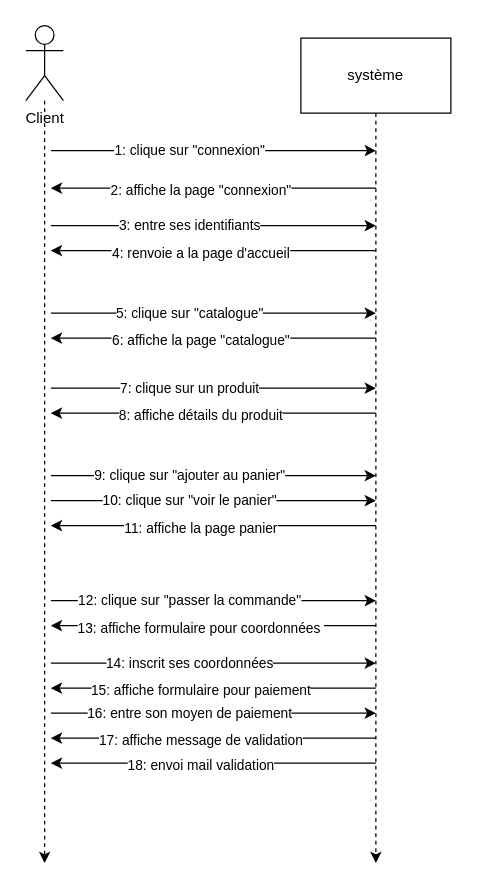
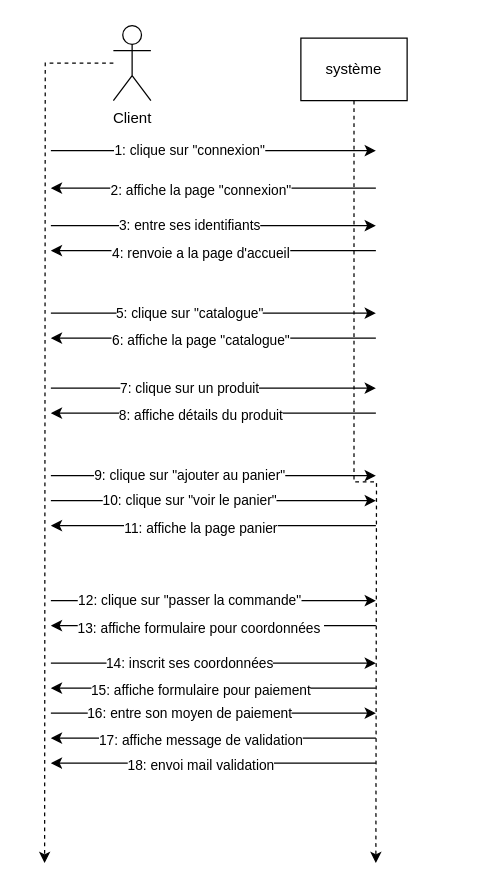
(44, 63) -> (132, 63)
(376, 76) -> (354, 69)
